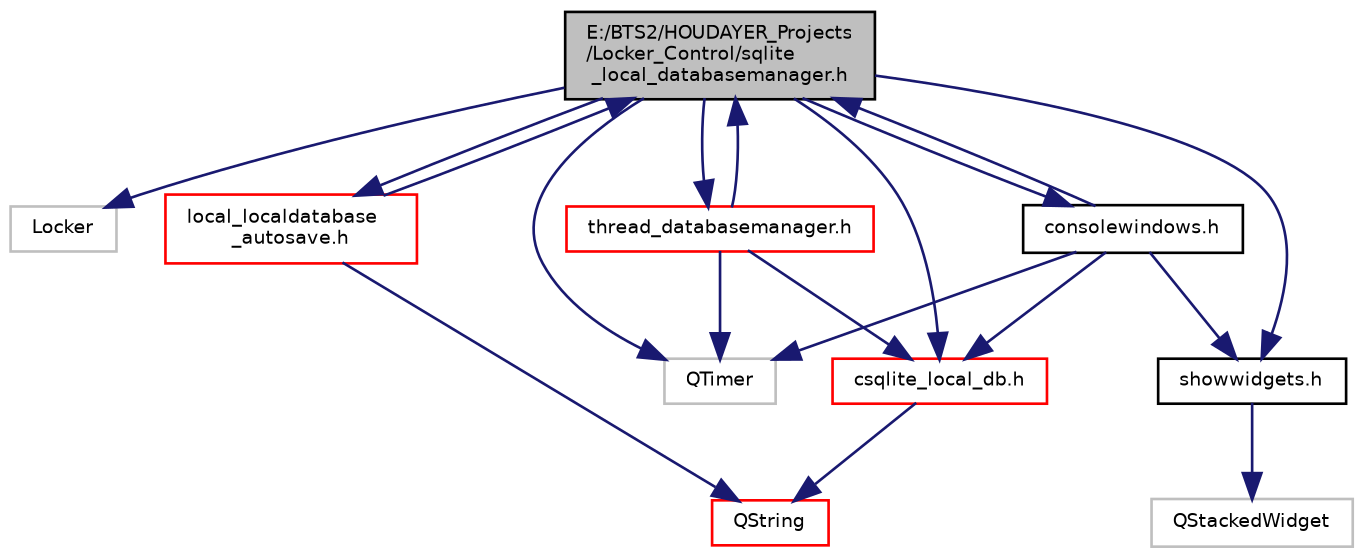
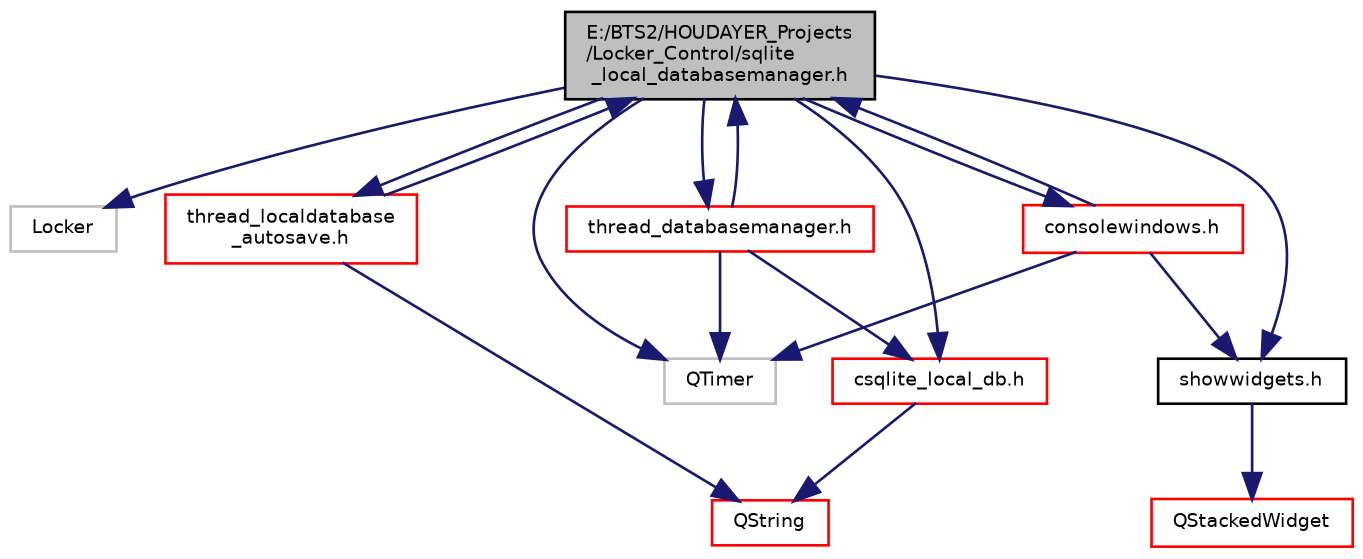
(291, 229) -> (291, 229)
(1133, 229) -> (1133, 229)
(1046, 298) -> none
(1252, 523) -> (1252, 523)
